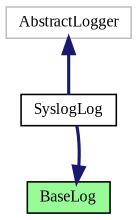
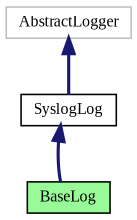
(79, 146) -> (58, 162)
